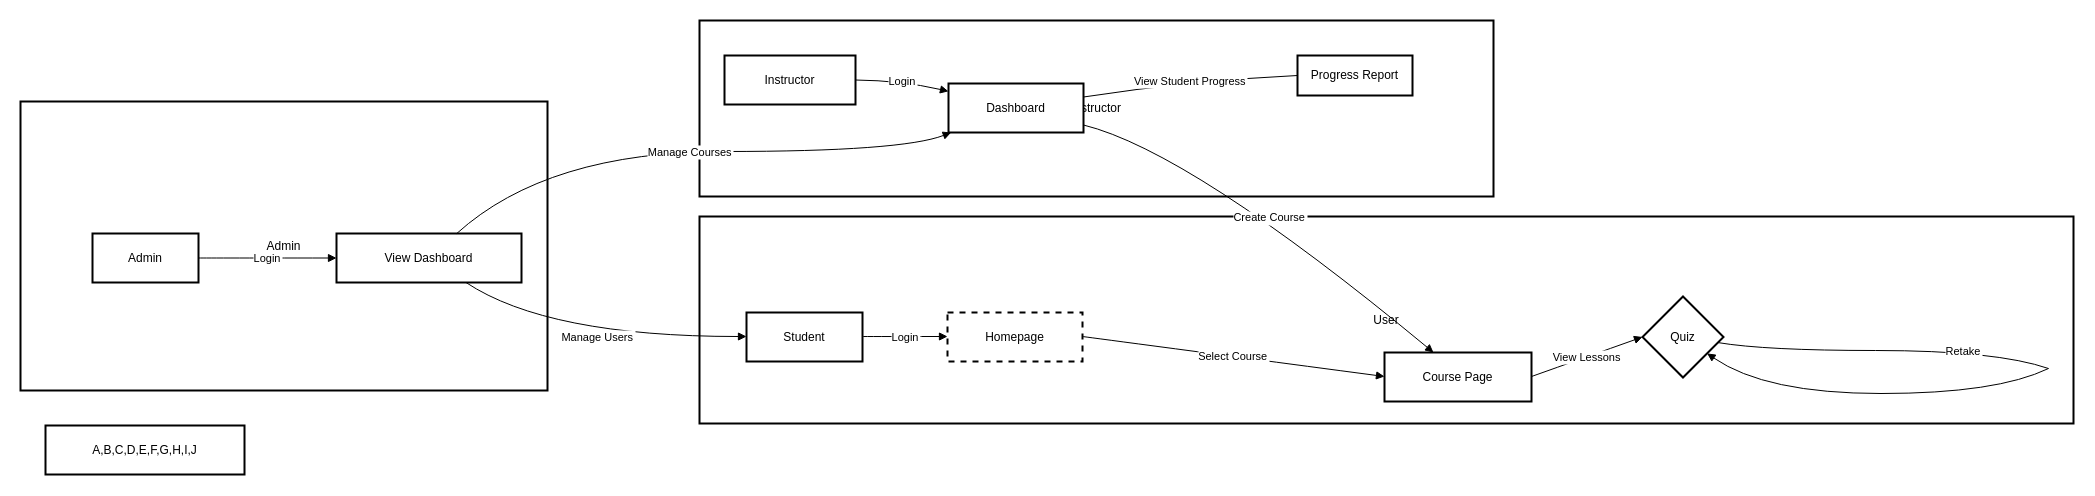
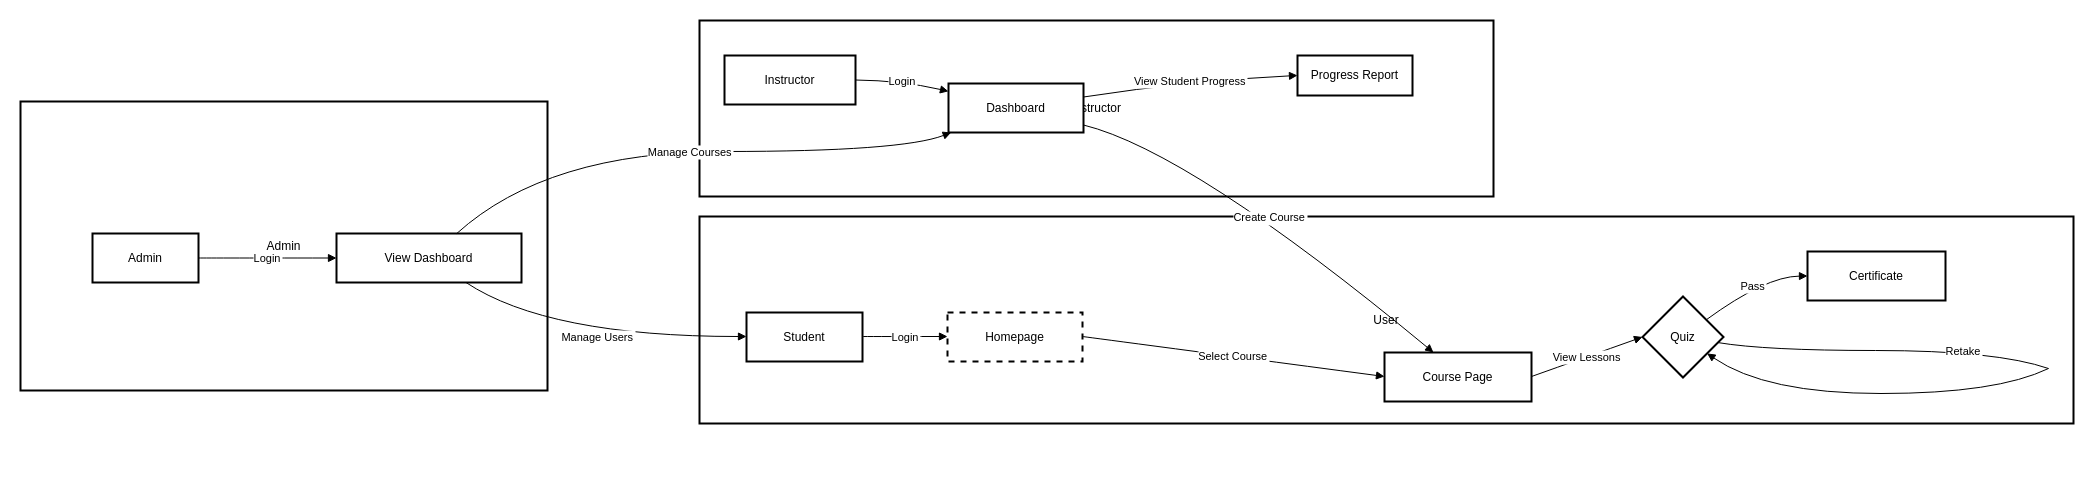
(1291, 76) -> (1288, 76)
none -> (1877, 276)
none -> (1752, 291)
(145, 450) -> none
